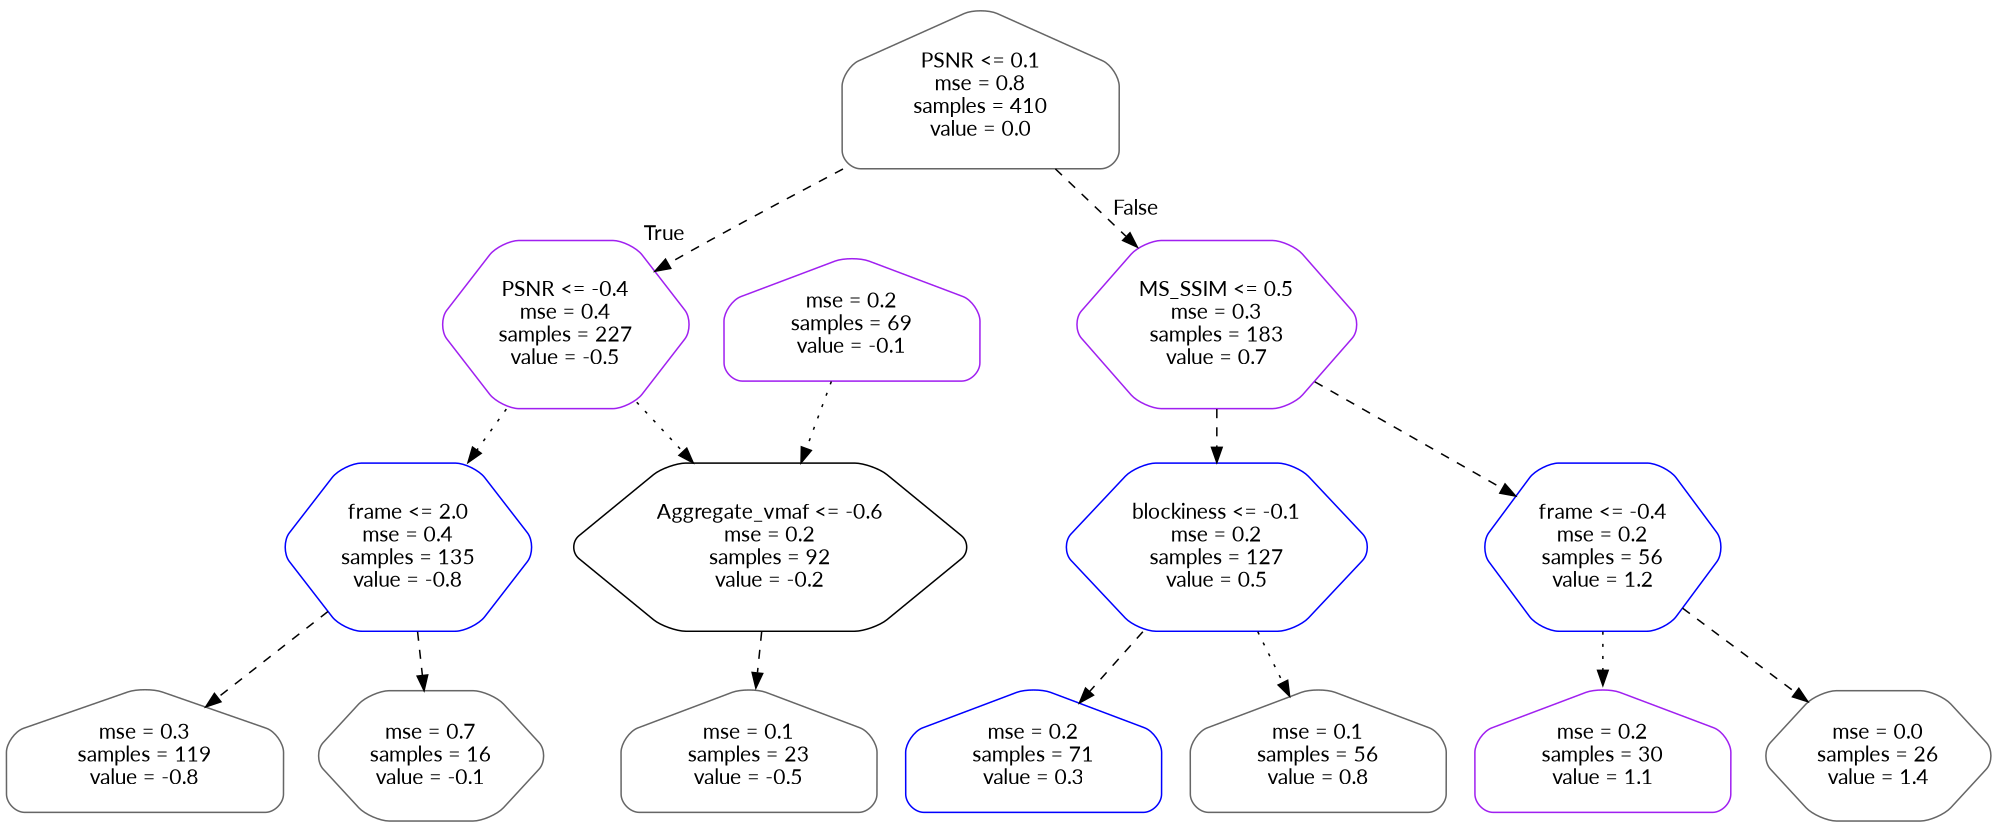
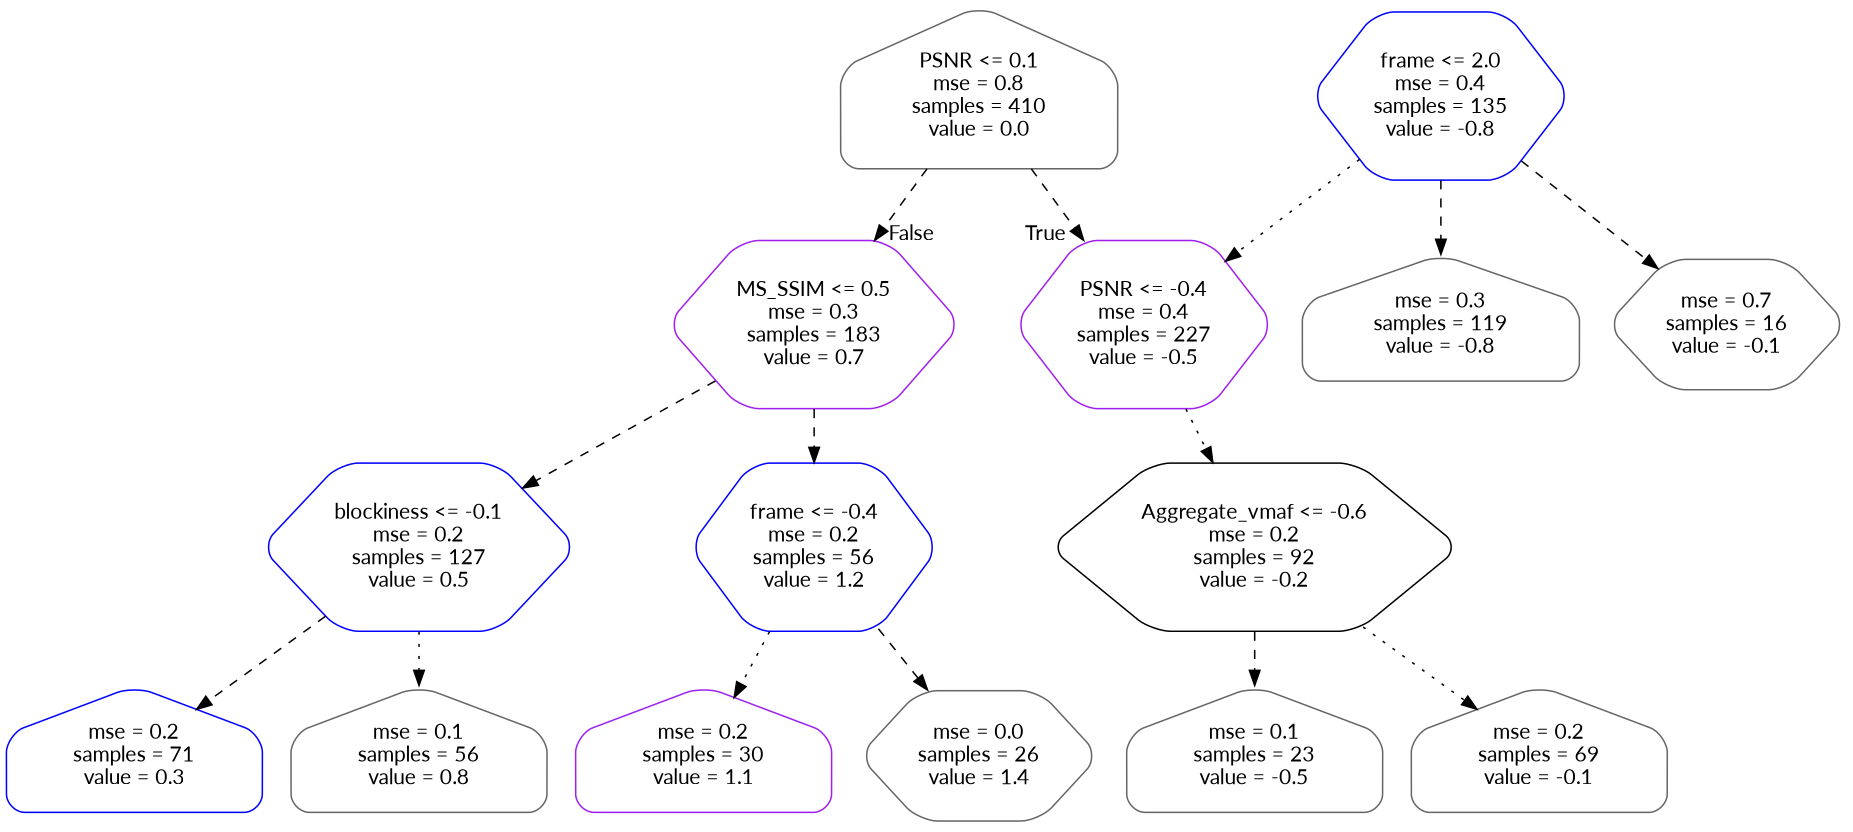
(852, 325) -> (1539, 756)
(819, 415) -> (1414, 664)
(492, 430) -> (1299, 206)
